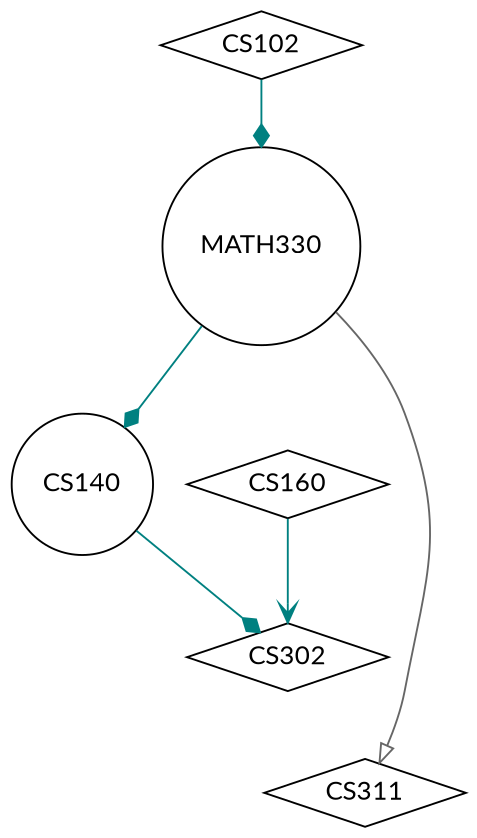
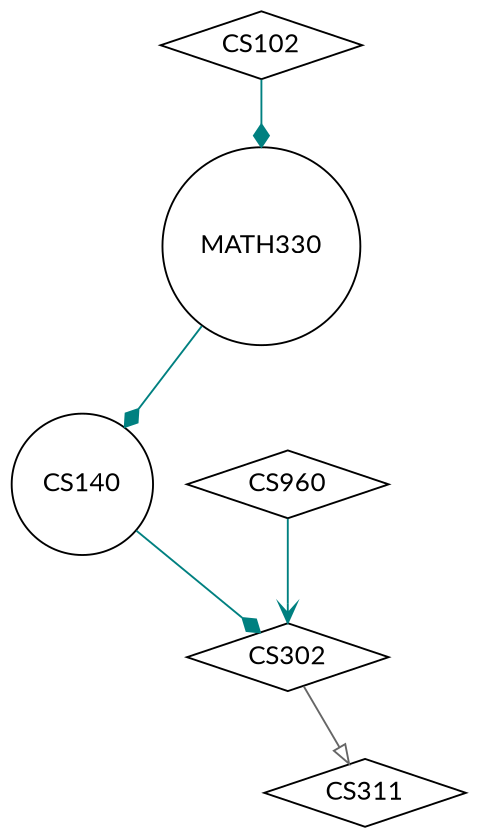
(288, 484) -> (288, 484)
(430, 519) -> (322, 717)
